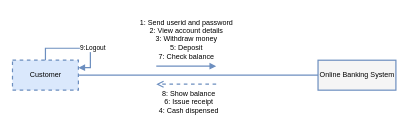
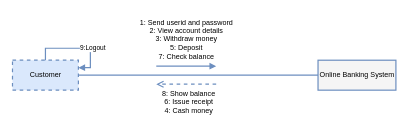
(189, 102) -> (189, 102)
